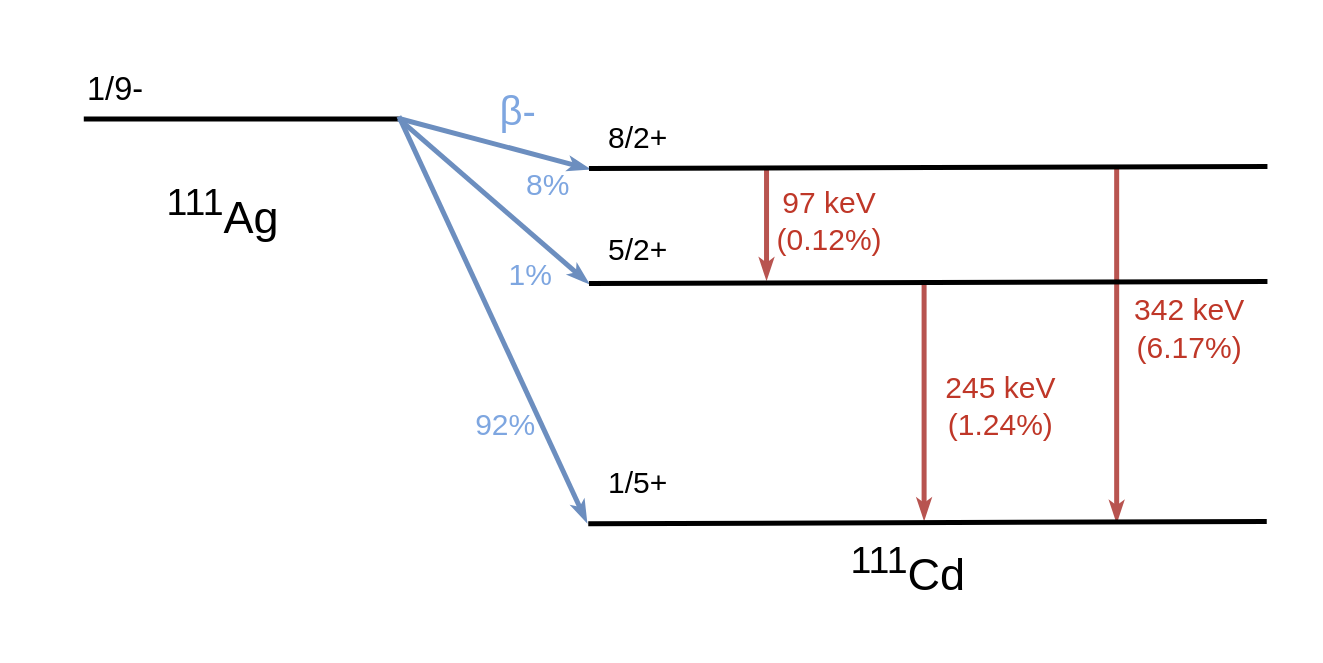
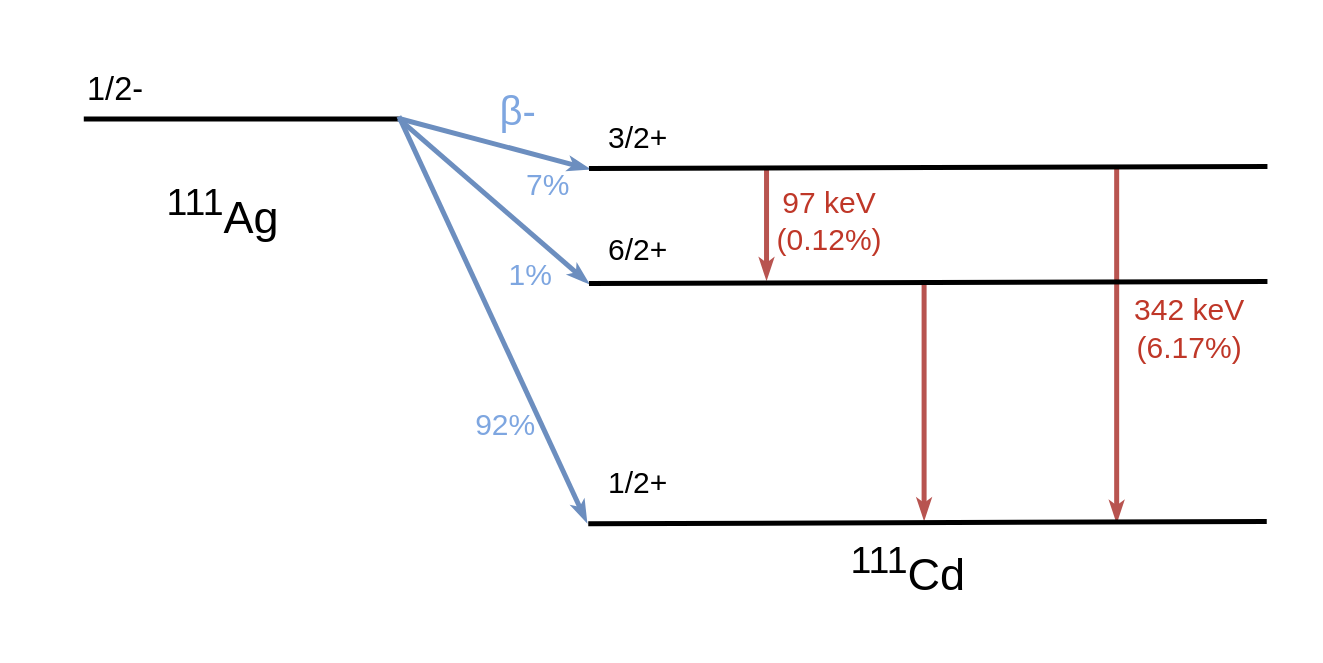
(116, 89) -> (116, 89)
(639, 139) -> (639, 139)
(549, 186) -> (549, 186)
(639, 251) -> (639, 251)
(1001, 405) -> none
(639, 484) -> (639, 484)
